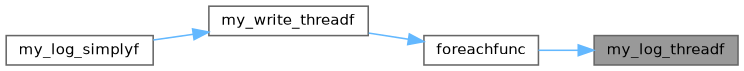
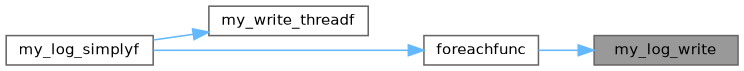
(389, 36) -> (281, 50)
(666, 50) -> (666, 50)
